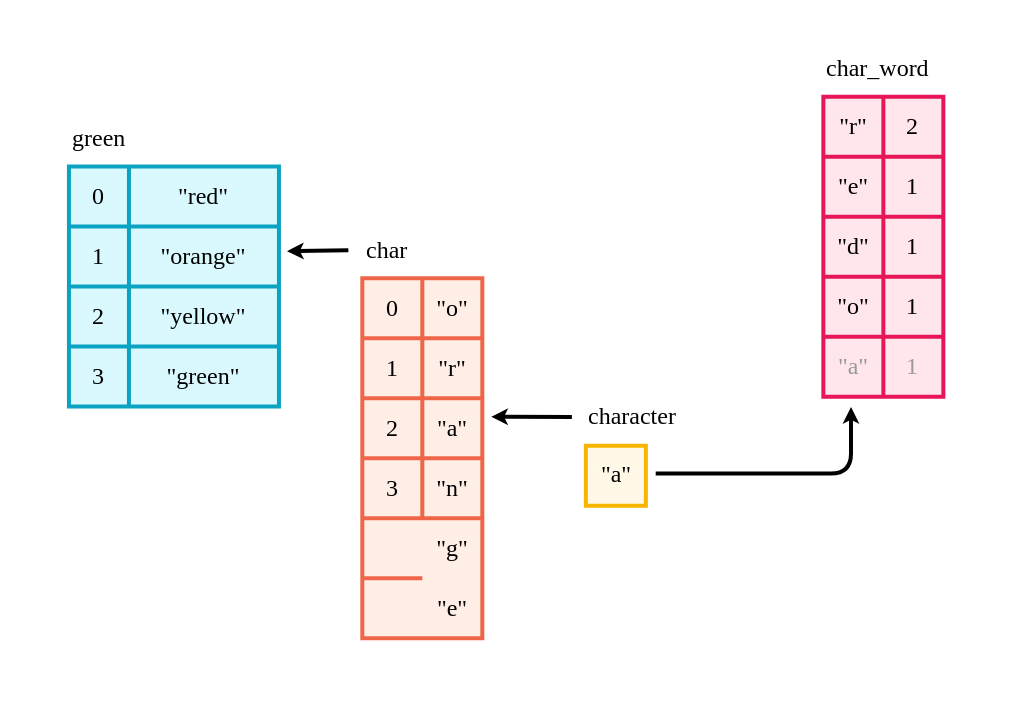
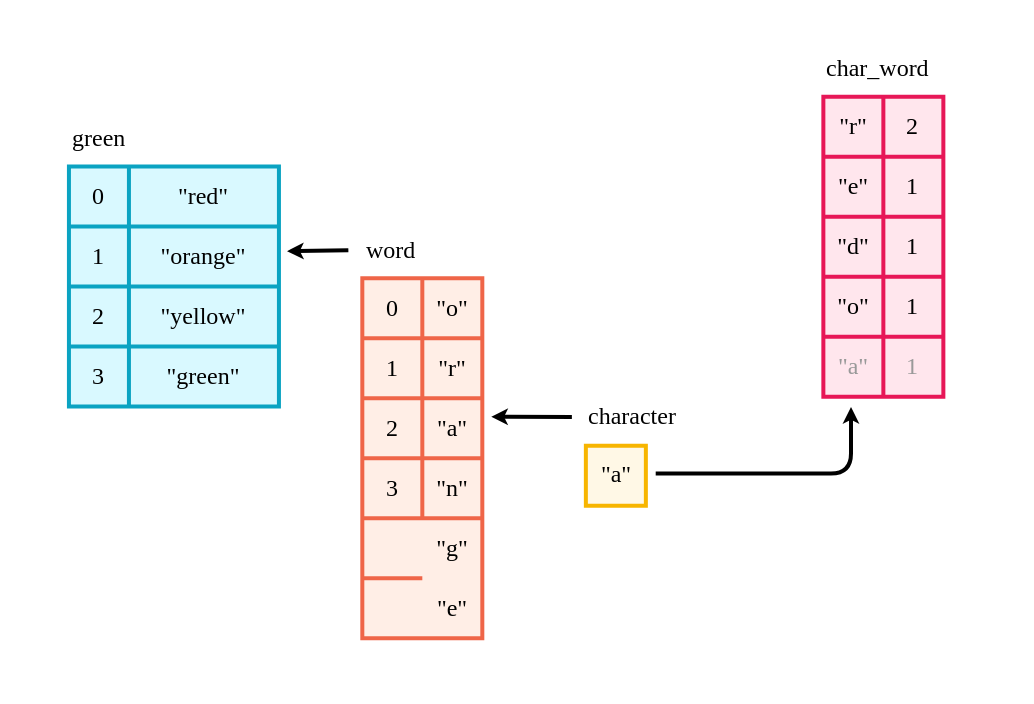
(394, 251) -> (394, 251)
